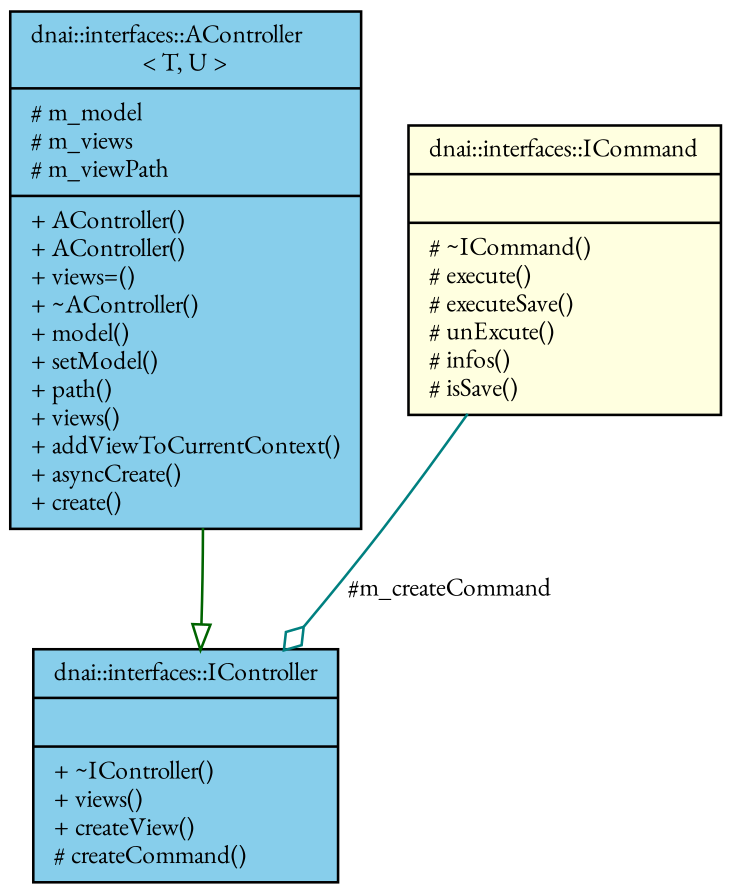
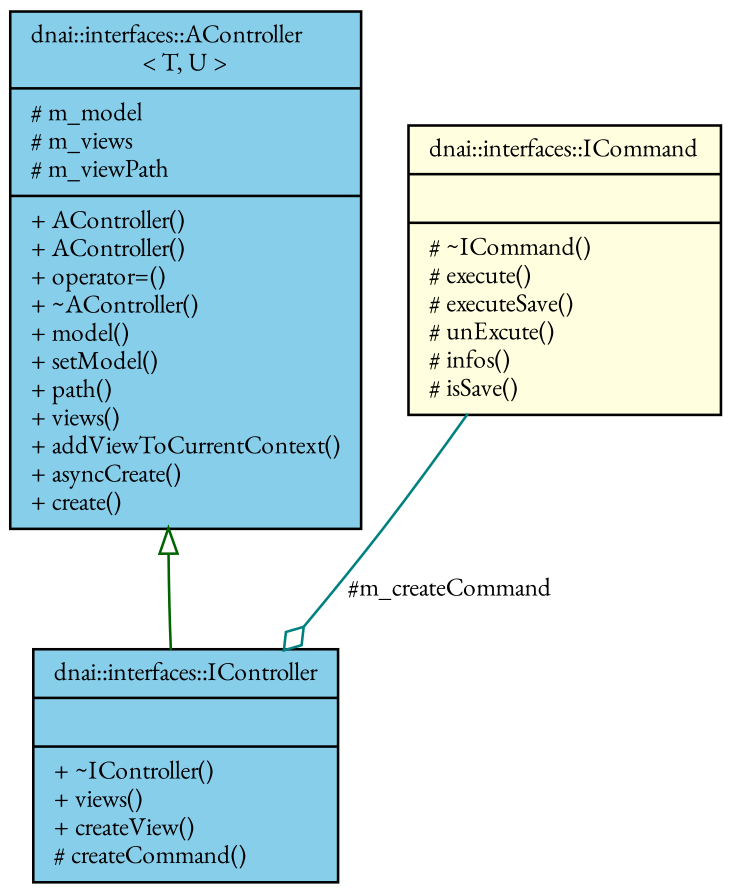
(83, 277) -> (99, 277)
(203, 576) -> (169, 602)
